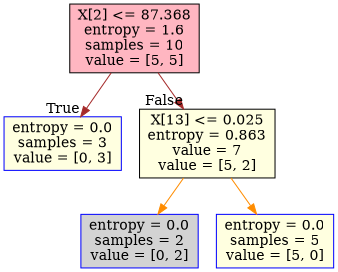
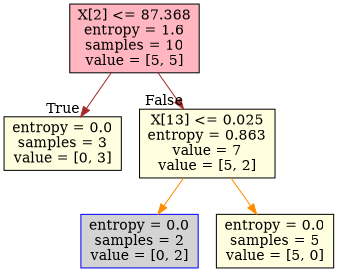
(63, 144) -> (63, 144)
(275, 241) -> (275, 241)
